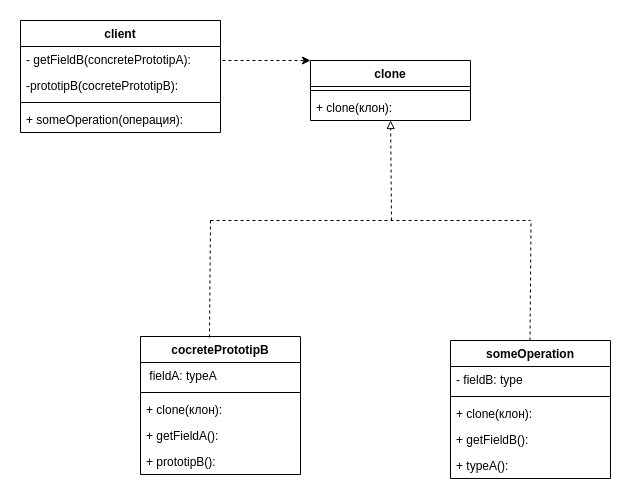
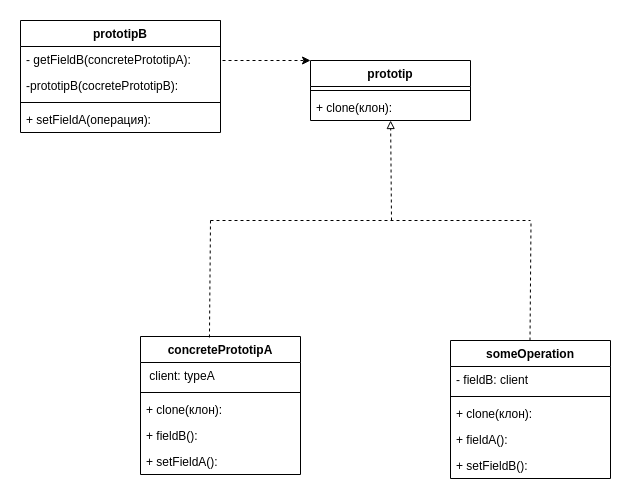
(121, 35) -> (121, 35)
(391, 75) -> (391, 75)
(109, 121) -> (94, 121)
(221, 351) -> (221, 351)
(184, 377) -> (184, 377)
(496, 381) -> (499, 381)
(187, 437) -> (177, 437)
(497, 441) -> (487, 441)
(189, 463) -> (187, 463)
(487, 467) -> (497, 467)
